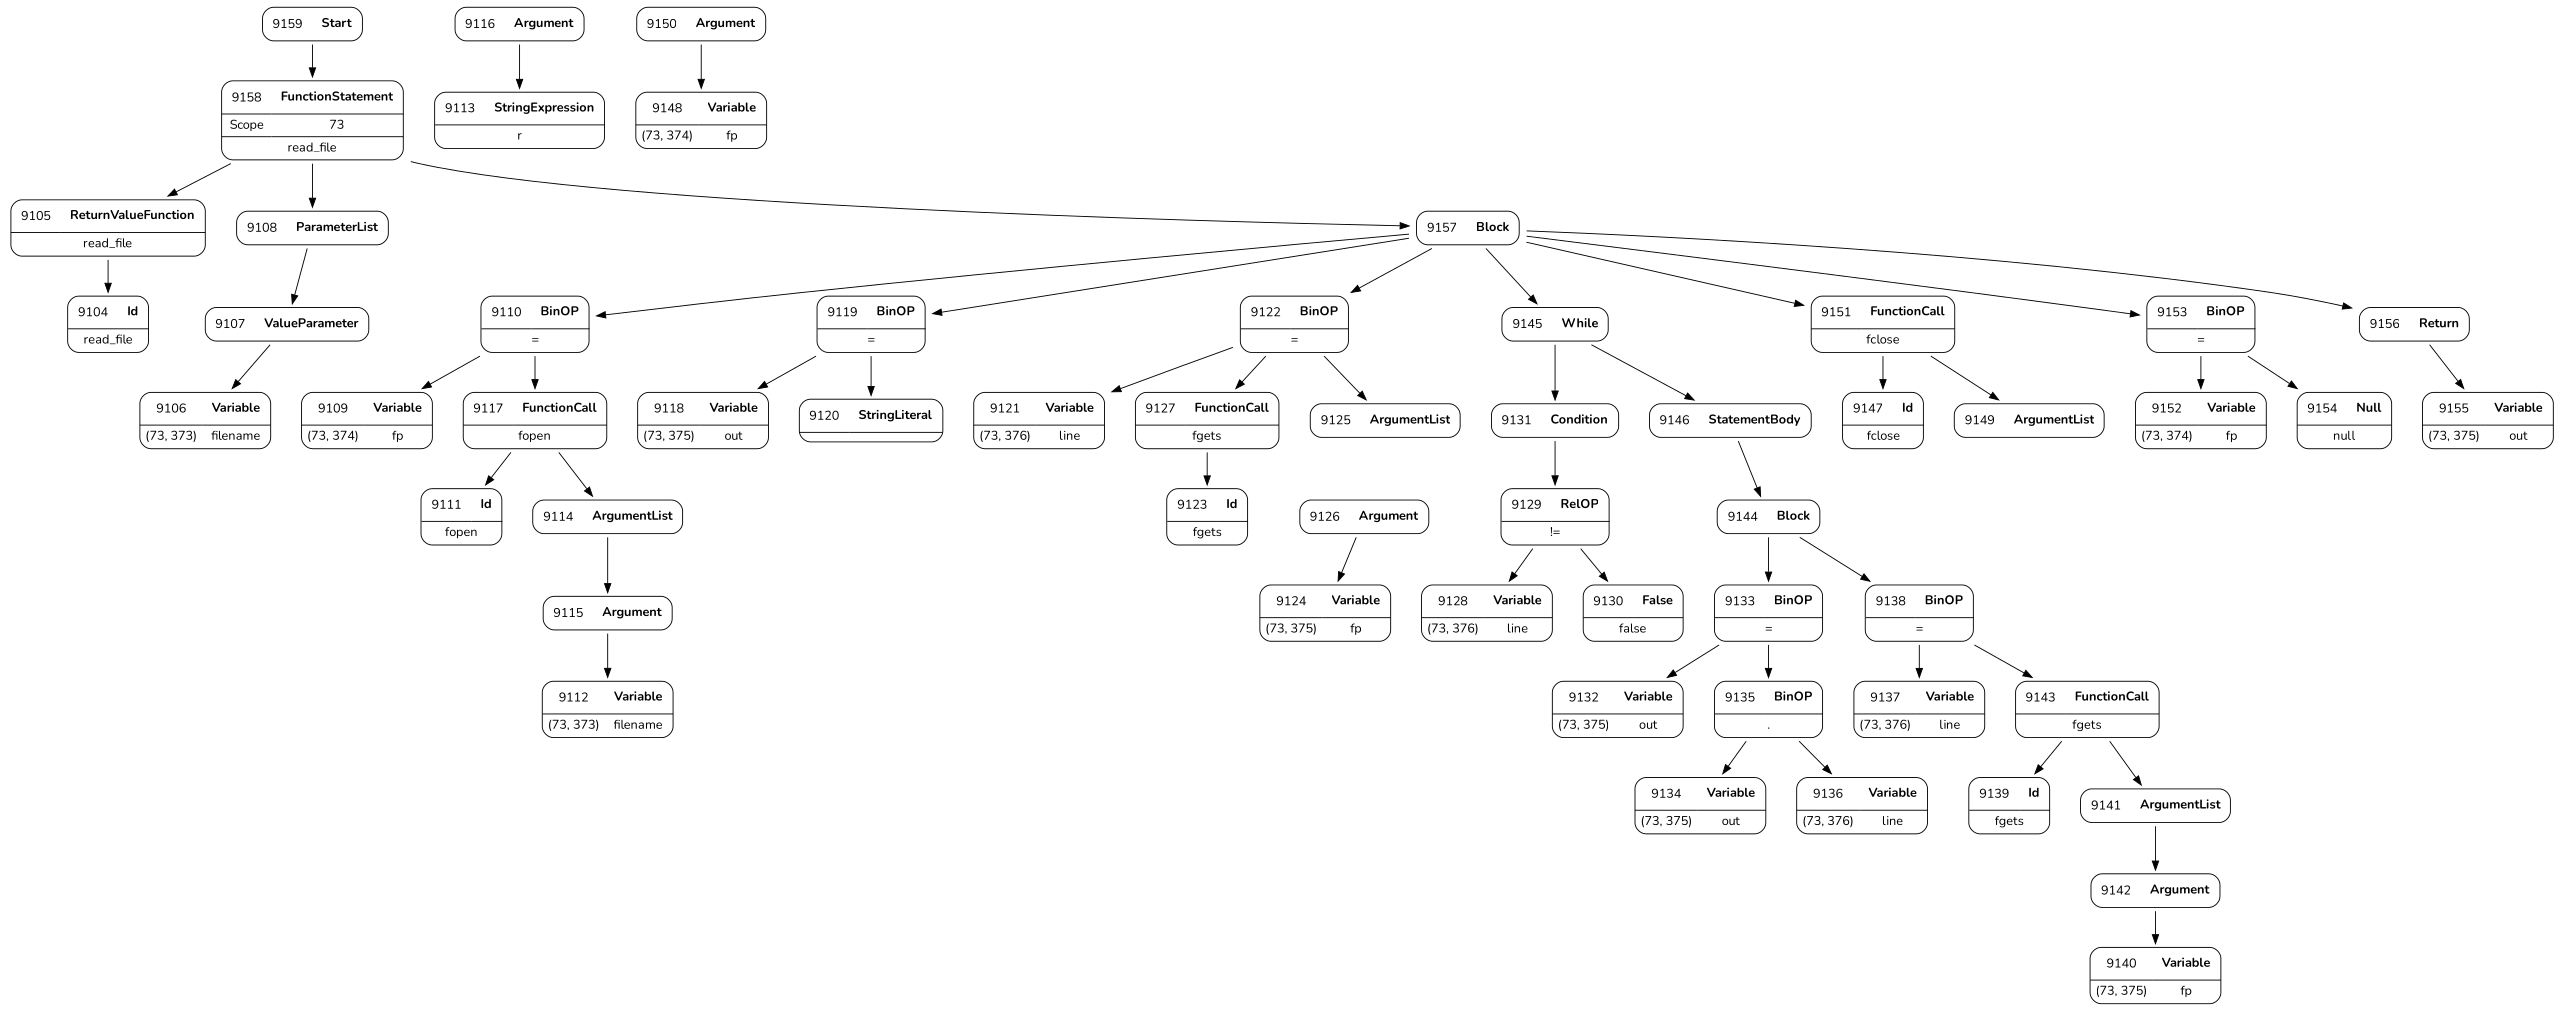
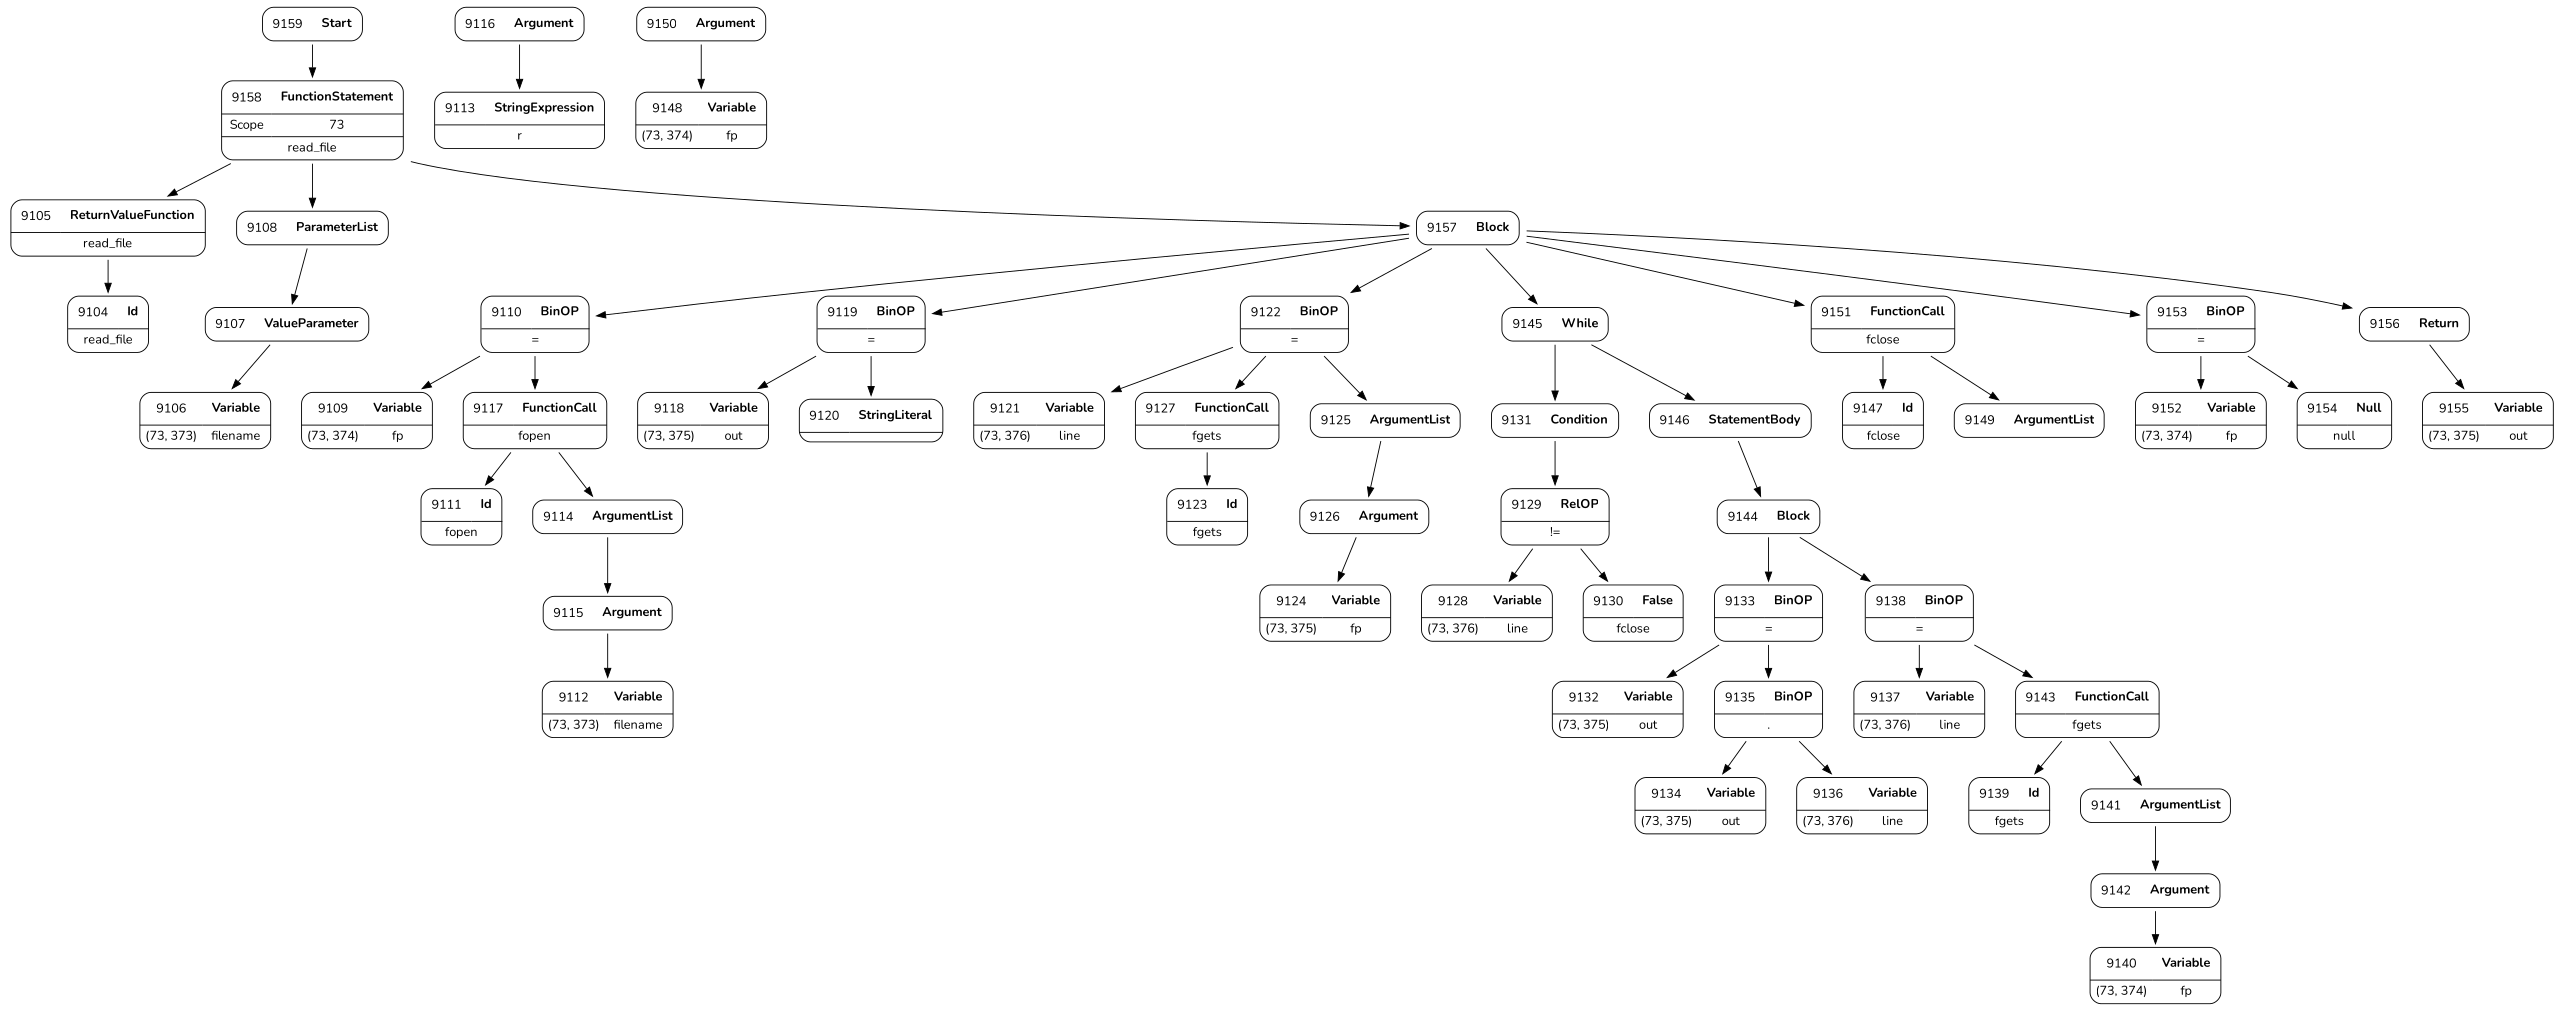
none -> (1376, 464)
(1633, 629) -> (1633, 629)
(2122, 991) -> (2122, 991)
